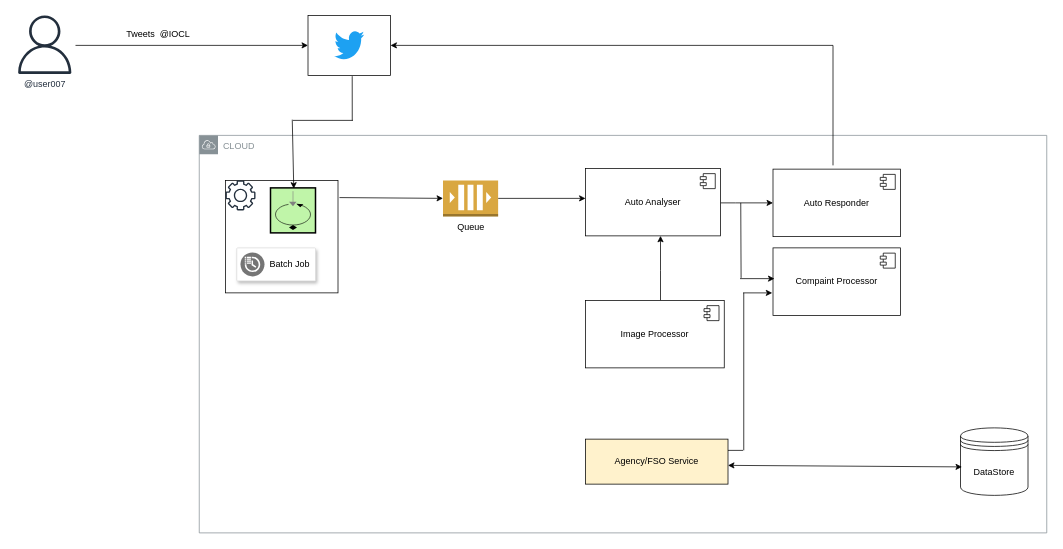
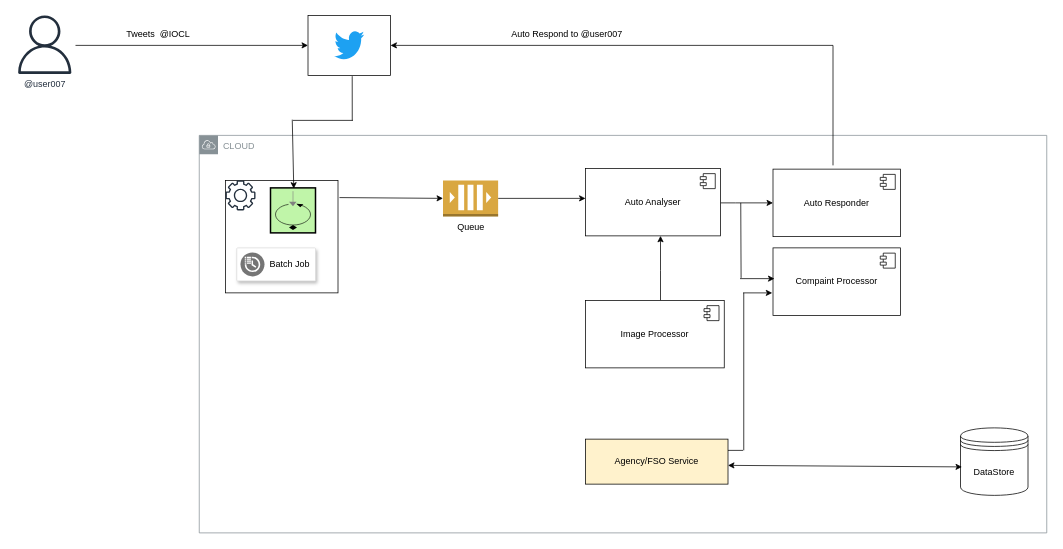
none -> (567, 34)
